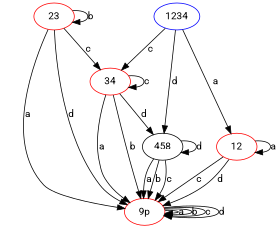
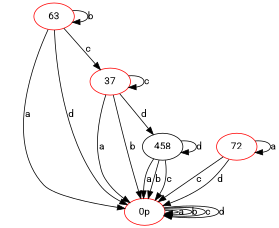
(54, 16) -> (54, 16)
(177, 16) -> none
(110, 82) -> (110, 82)
(237, 147) -> (237, 147)
(145, 212) -> (145, 212)
